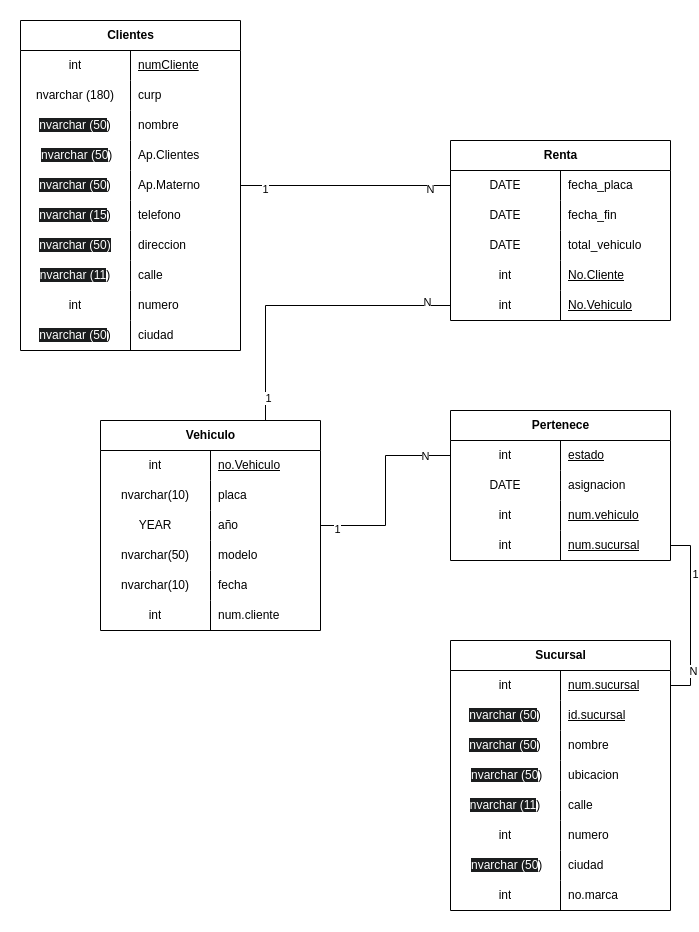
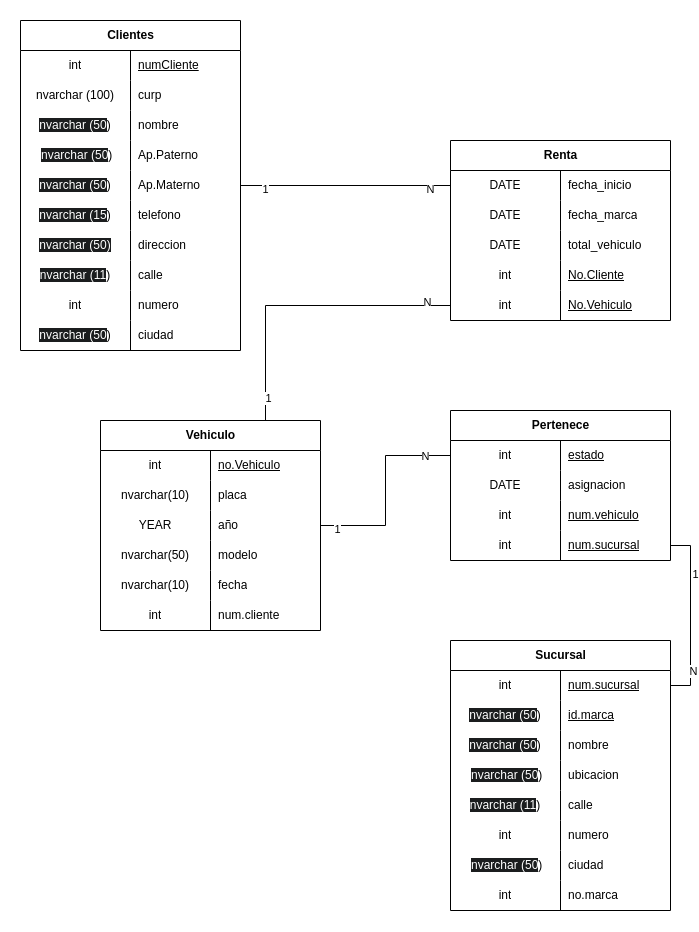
(76, 96) -> (76, 96)
(171, 156) -> (171, 156)
(604, 186) -> (604, 186)
(597, 216) -> (605, 216)
(601, 716) -> (592, 716)
